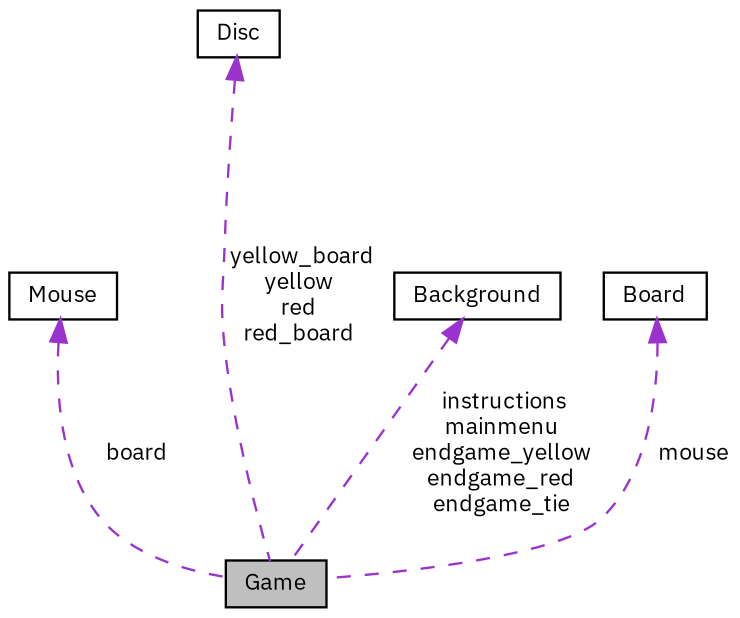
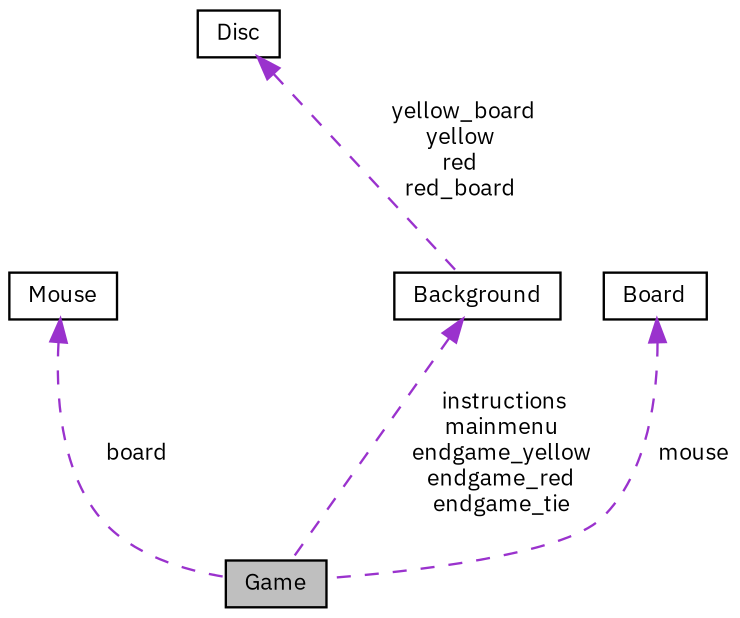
(223, 323) -> (366, 174)
